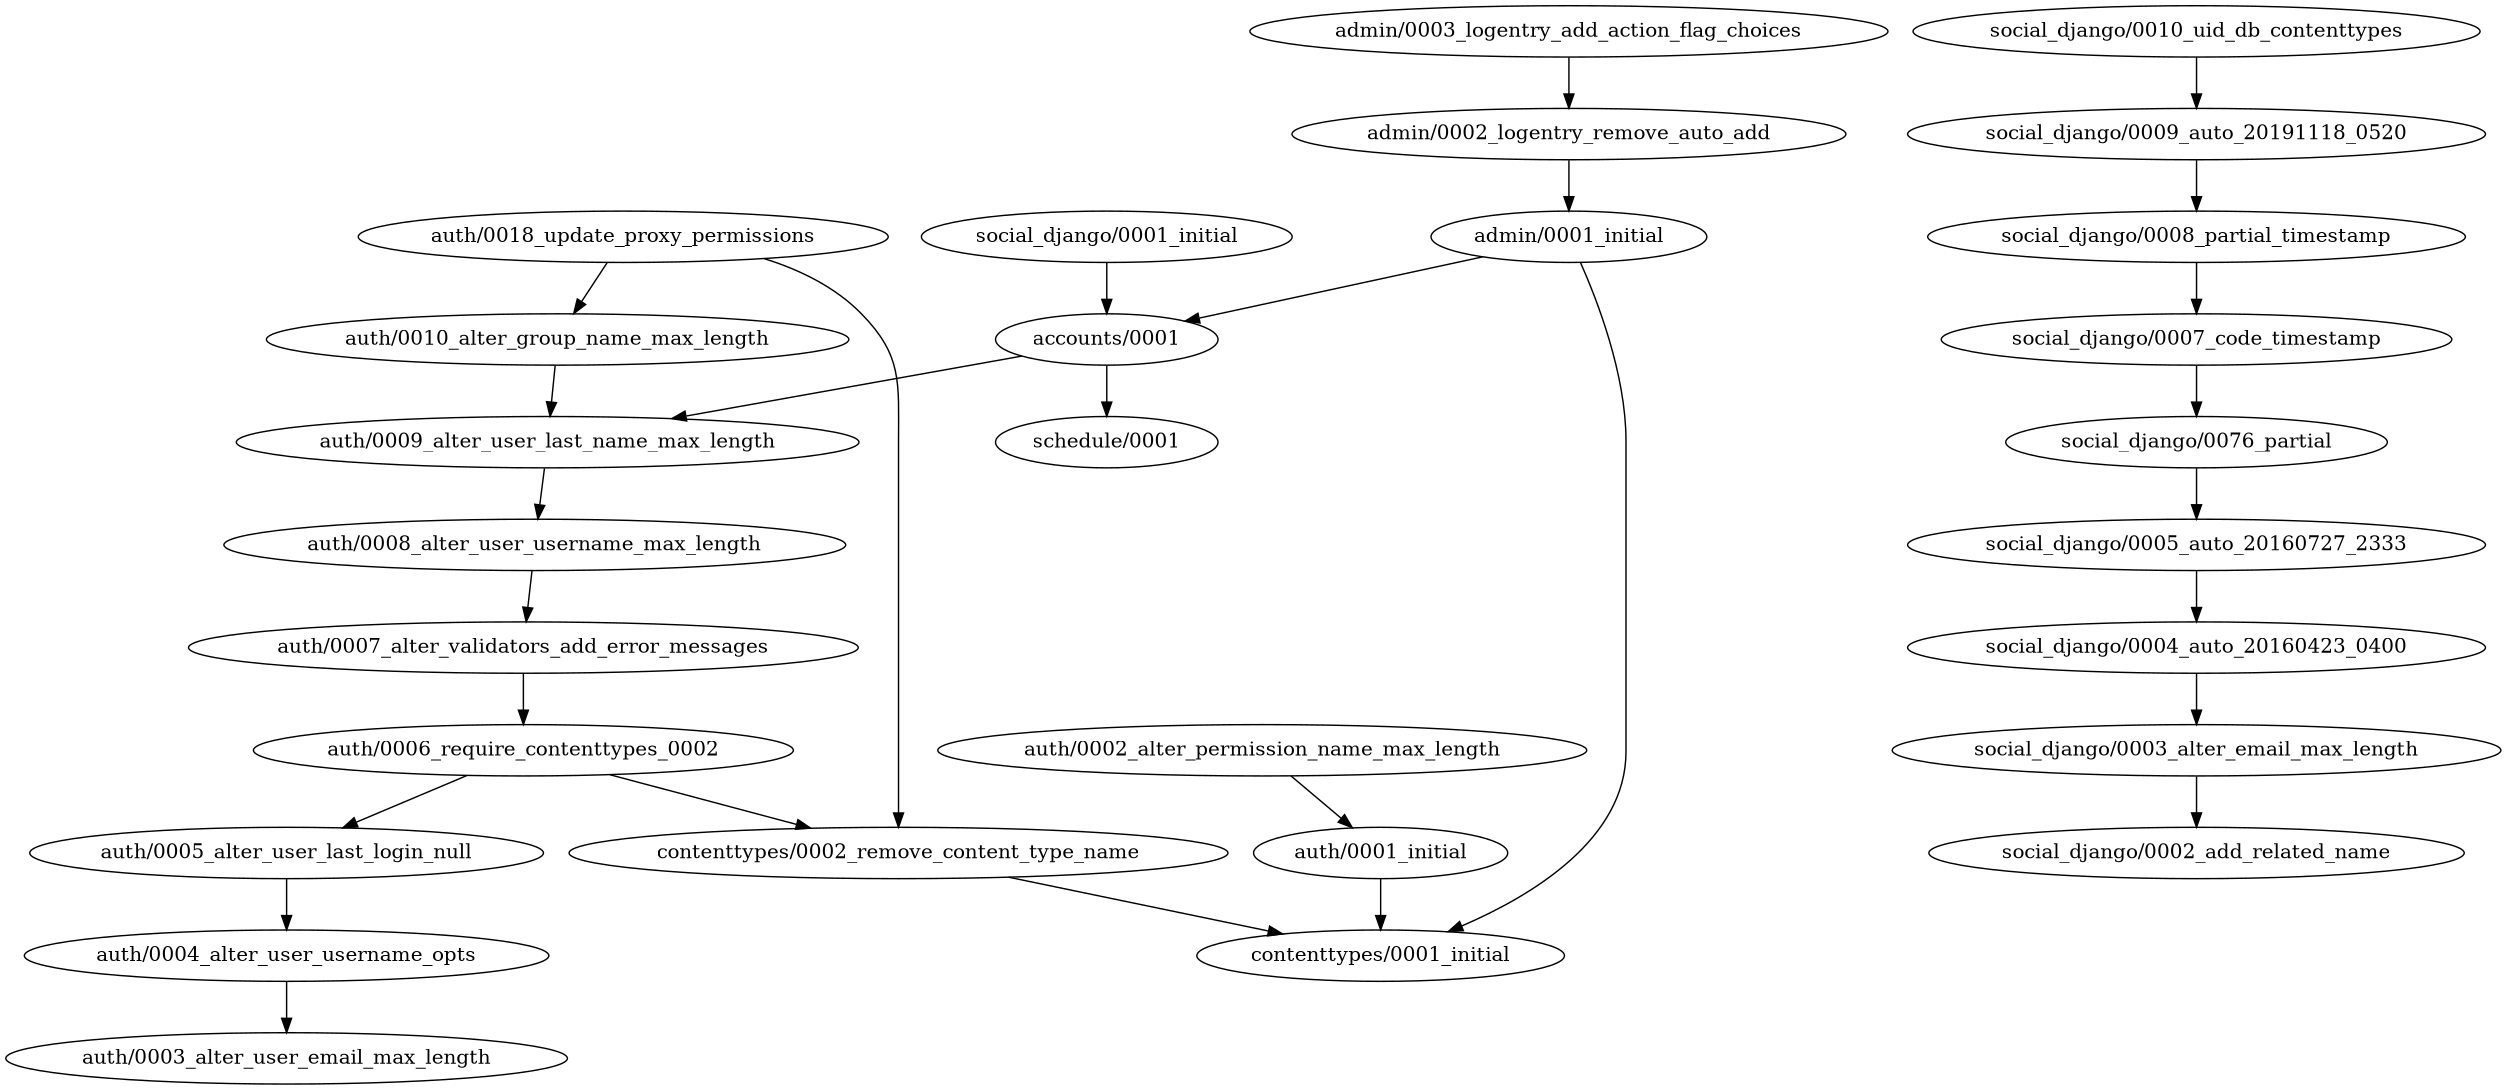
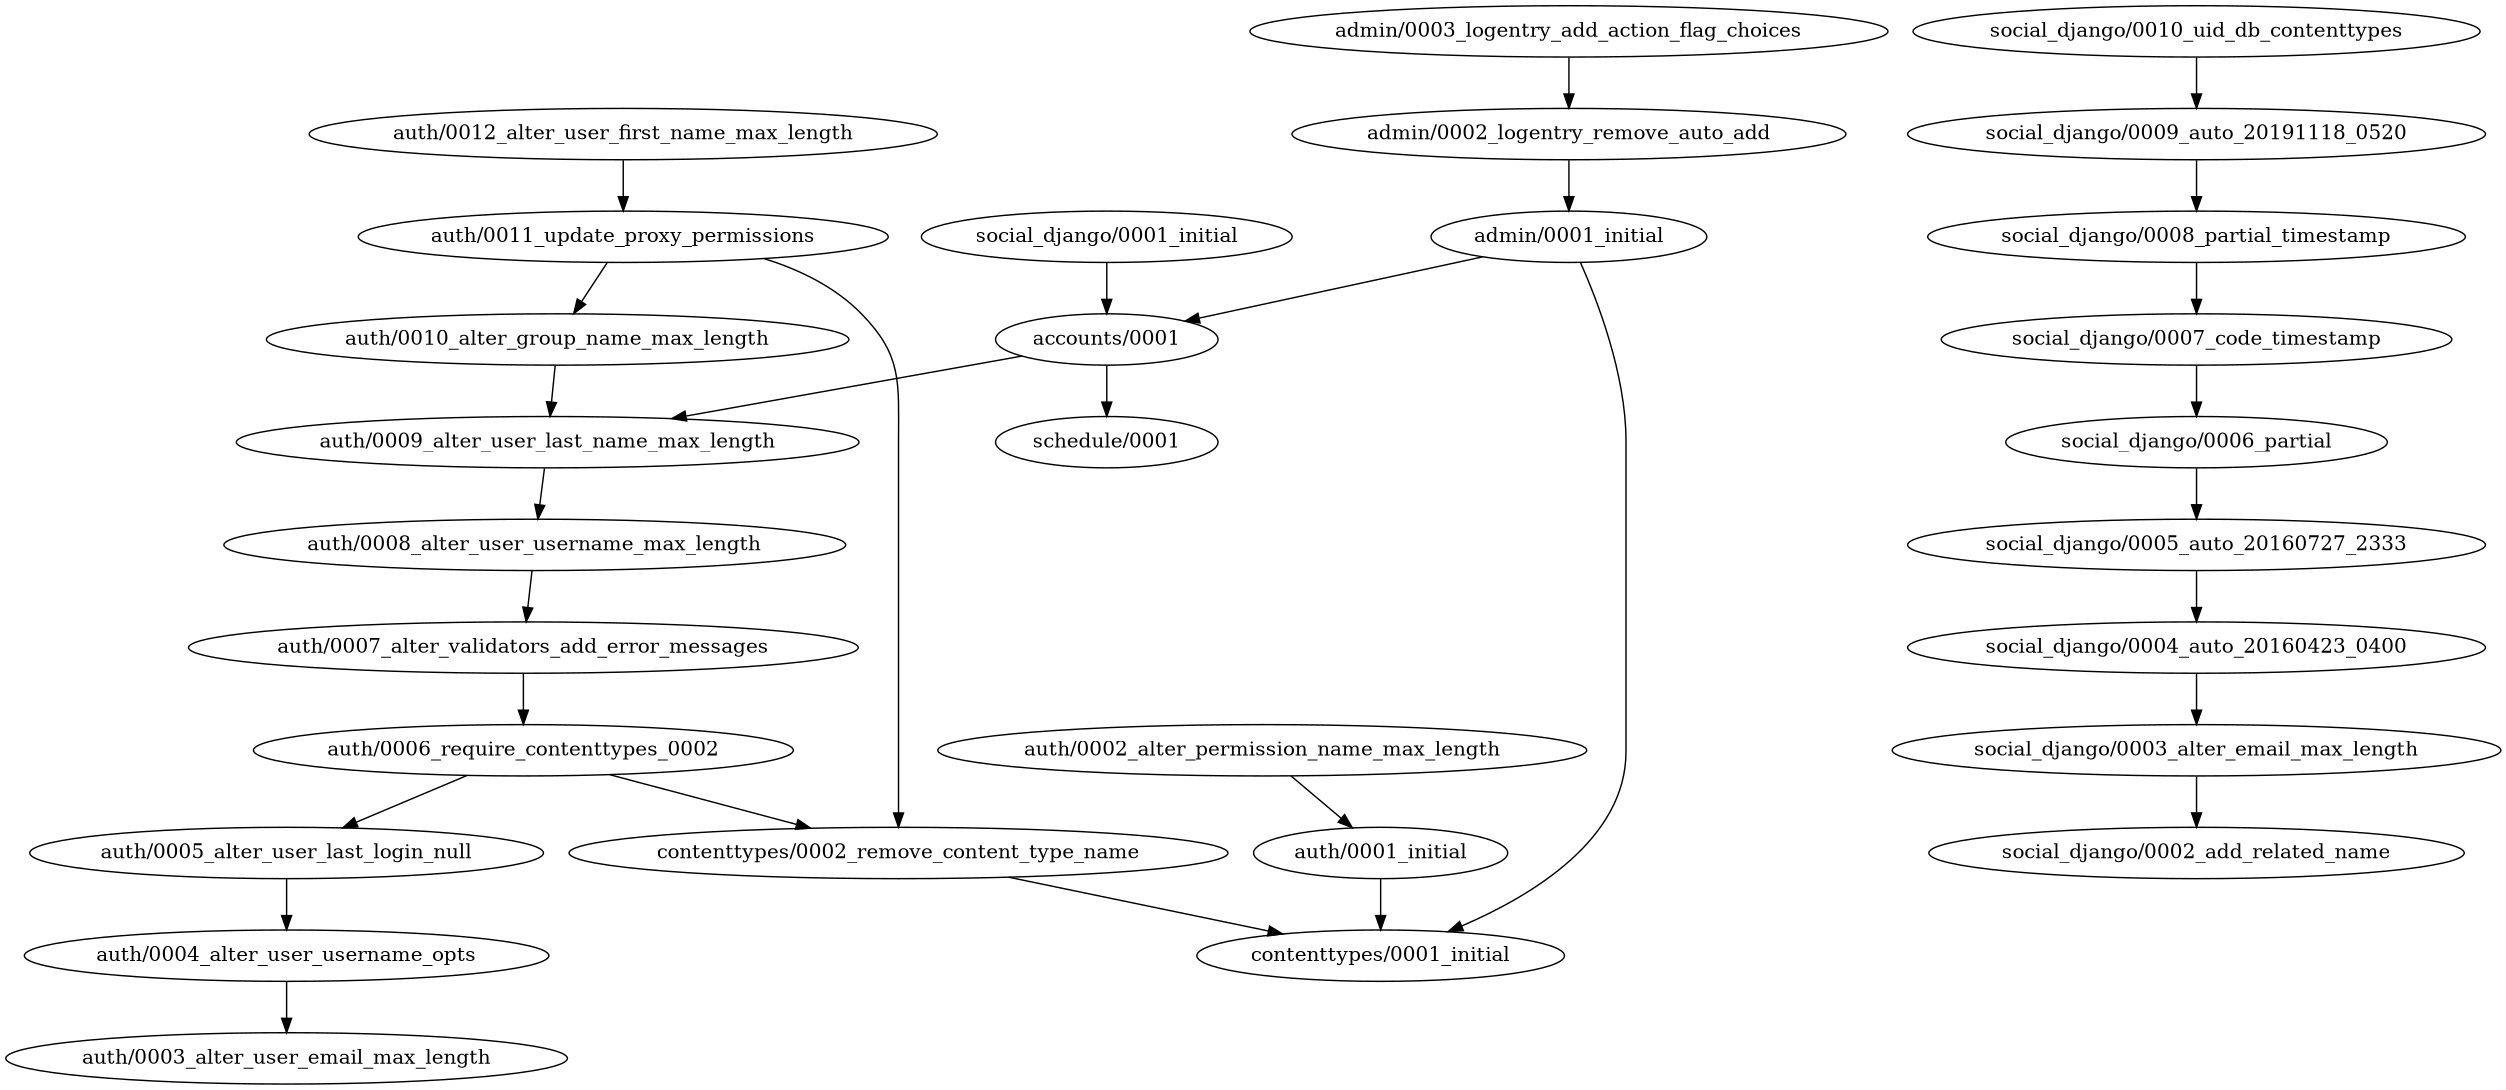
none -> (623, 134)
(623, 237) -> (623, 237)
(2196, 442) -> (2196, 442)
